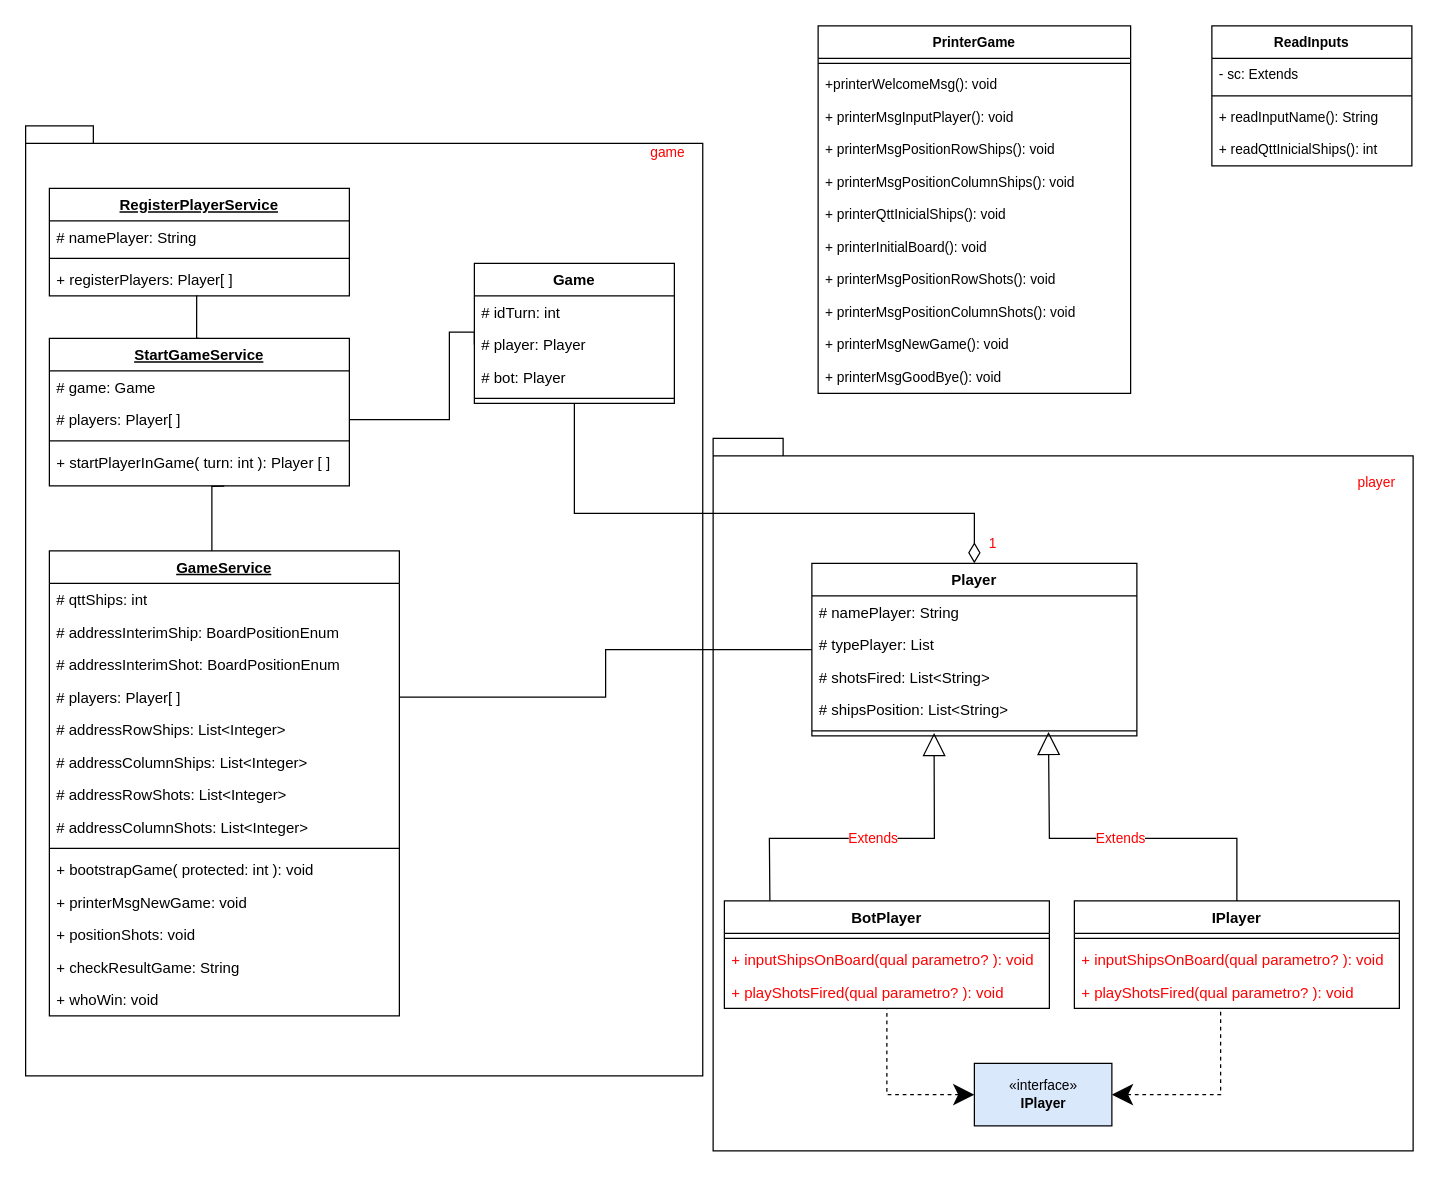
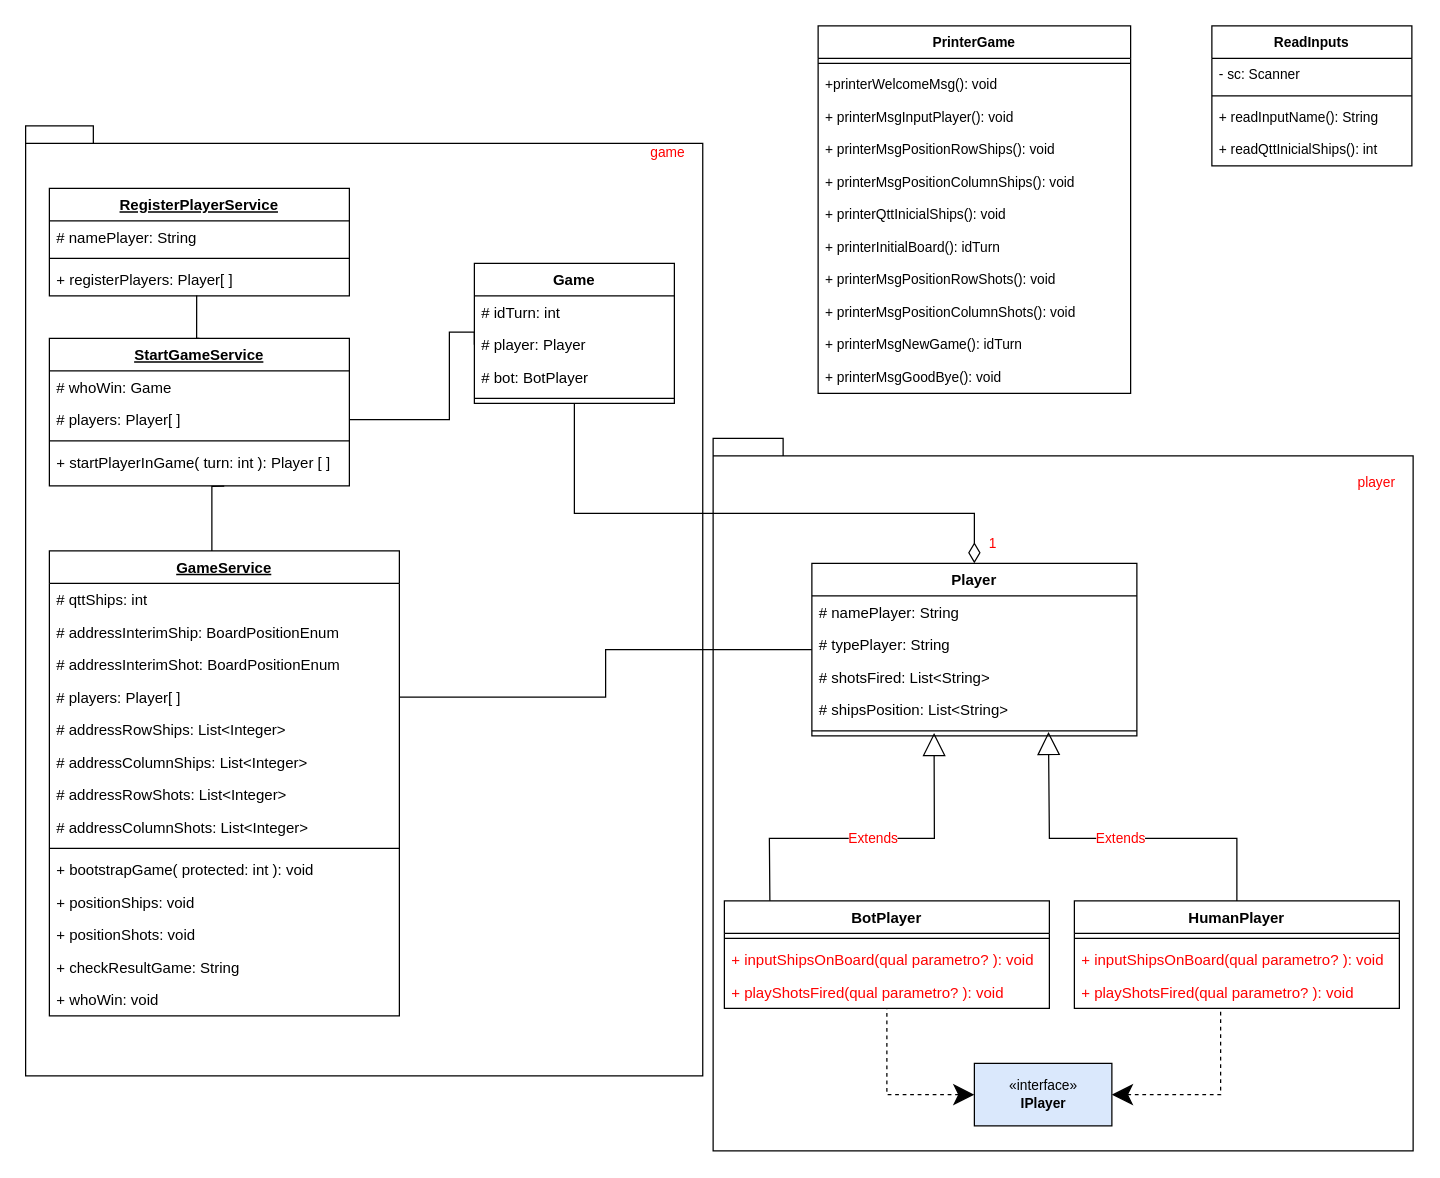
(1265, 74) -> (1265, 74)
(924, 247) -> (932, 247)
(922, 344) -> (930, 344)
(528, 378) -> (541, 378)
(101, 388) -> (107, 388)
(885, 645) -> (893, 645)
(152, 903) -> (131, 903)
(1236, 918) -> (1236, 918)
